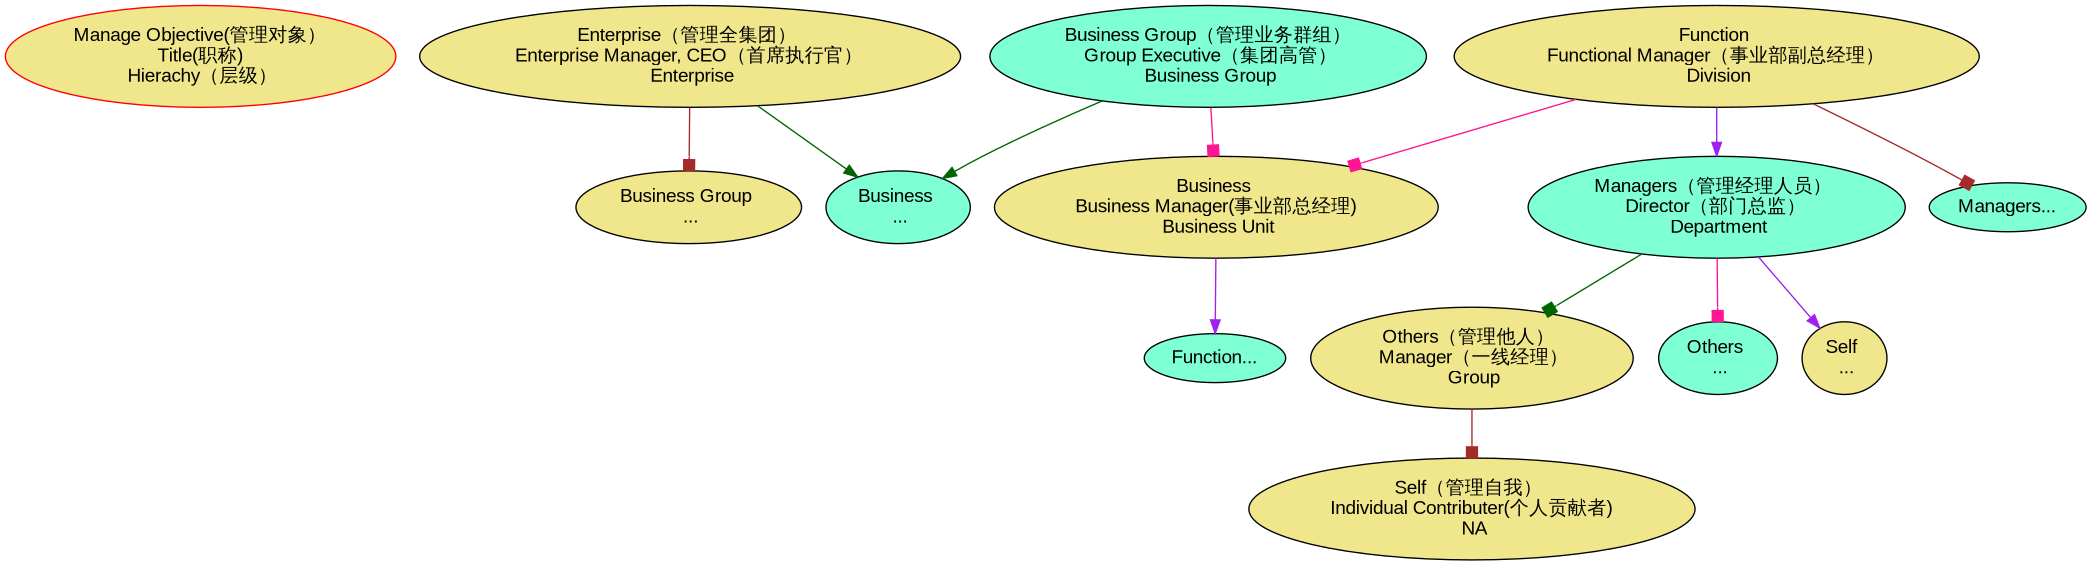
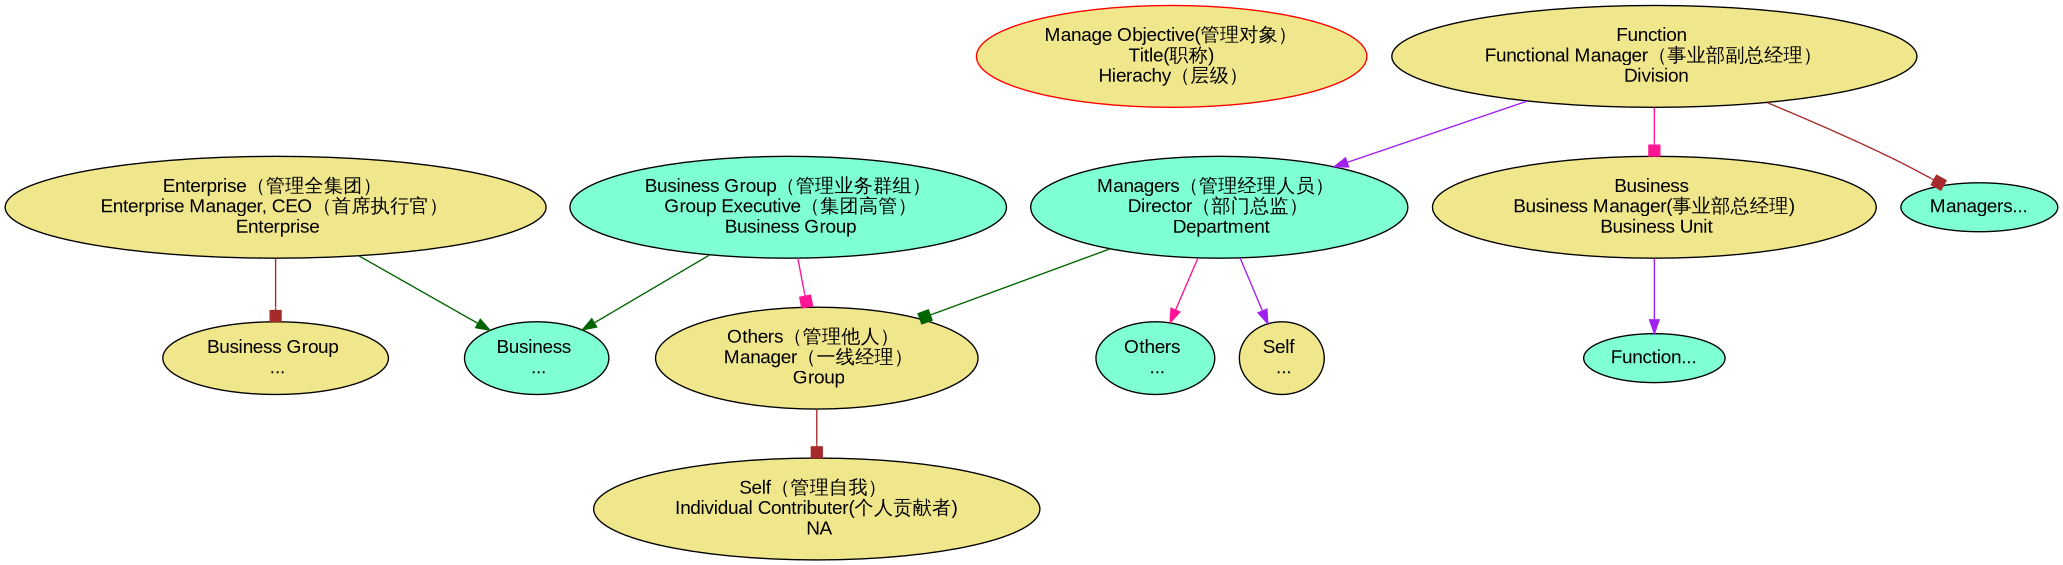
(1212, 125) -> (801, 276)
(1717, 283) -> (1187, 284)
